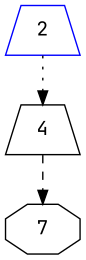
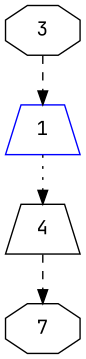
(43, 30) -> (43, 130)
none -> (43, 30)
